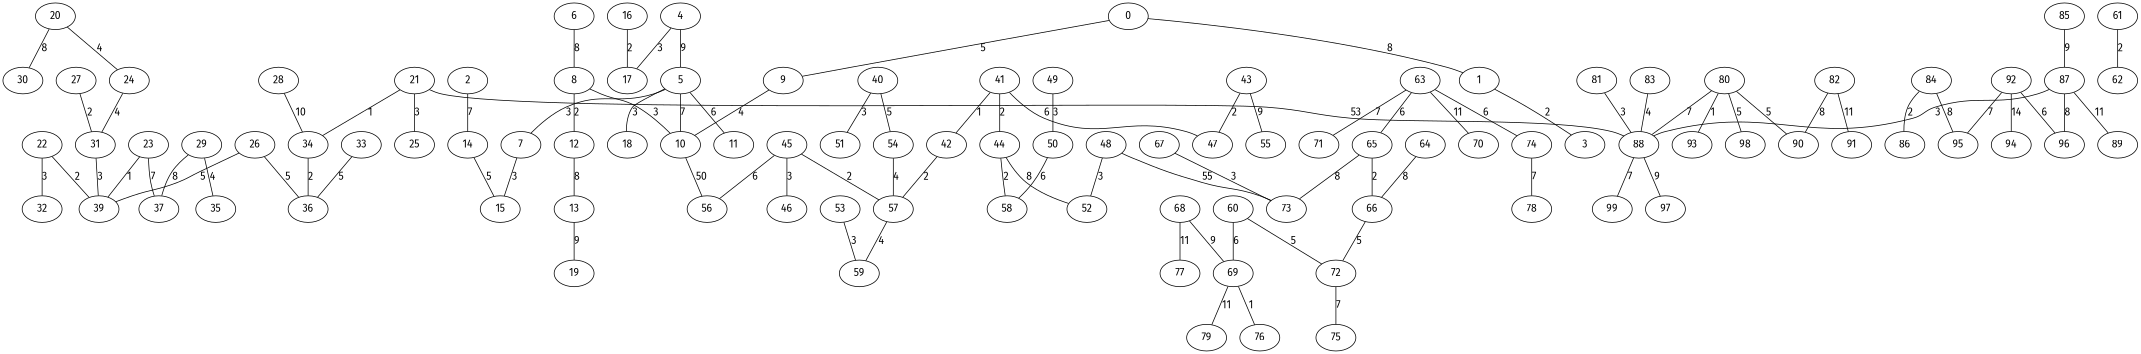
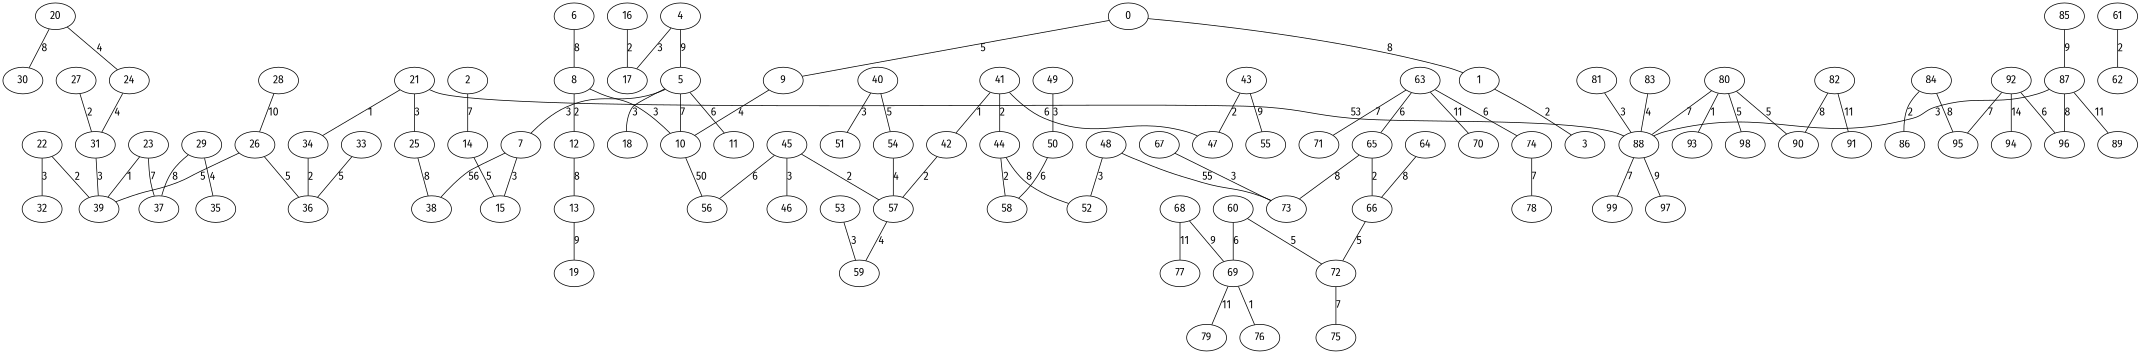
(293, 113) -> (267, 113)
none -> (432, 209)
